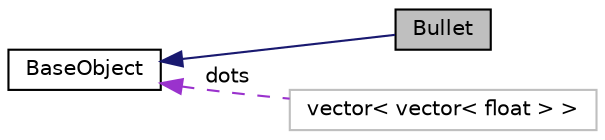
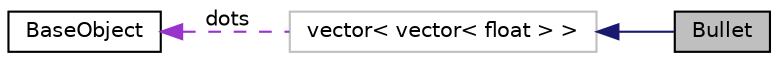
(289, 47) -> (646, 32)
